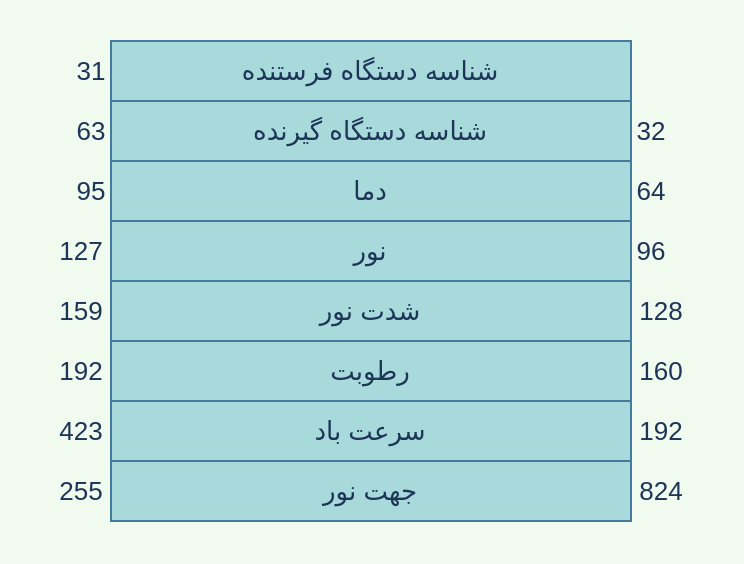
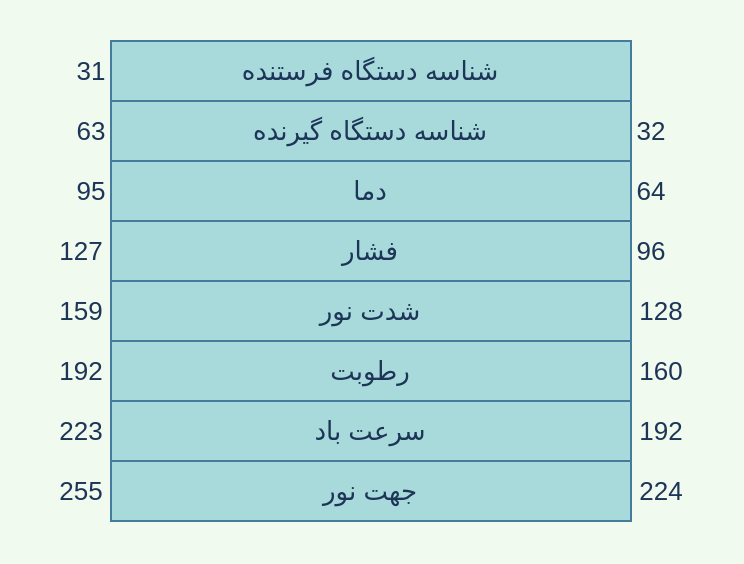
(371, 251) -> (371, 251)
(82, 431) -> (82, 431)
(662, 491) -> (662, 491)
